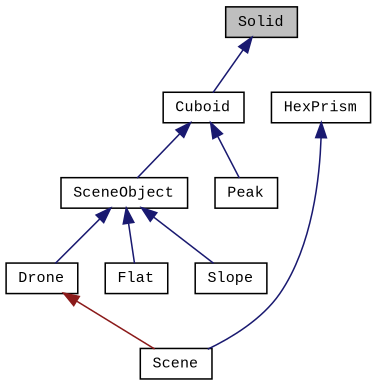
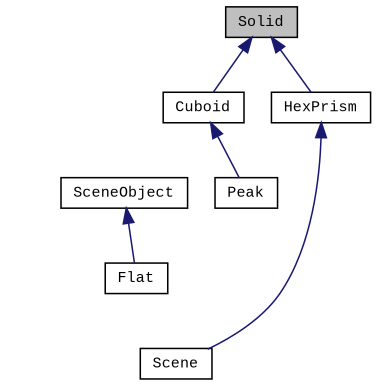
none -> (296, 71)
(158, 156) -> none
(42, 278) -> none
(231, 278) -> none
